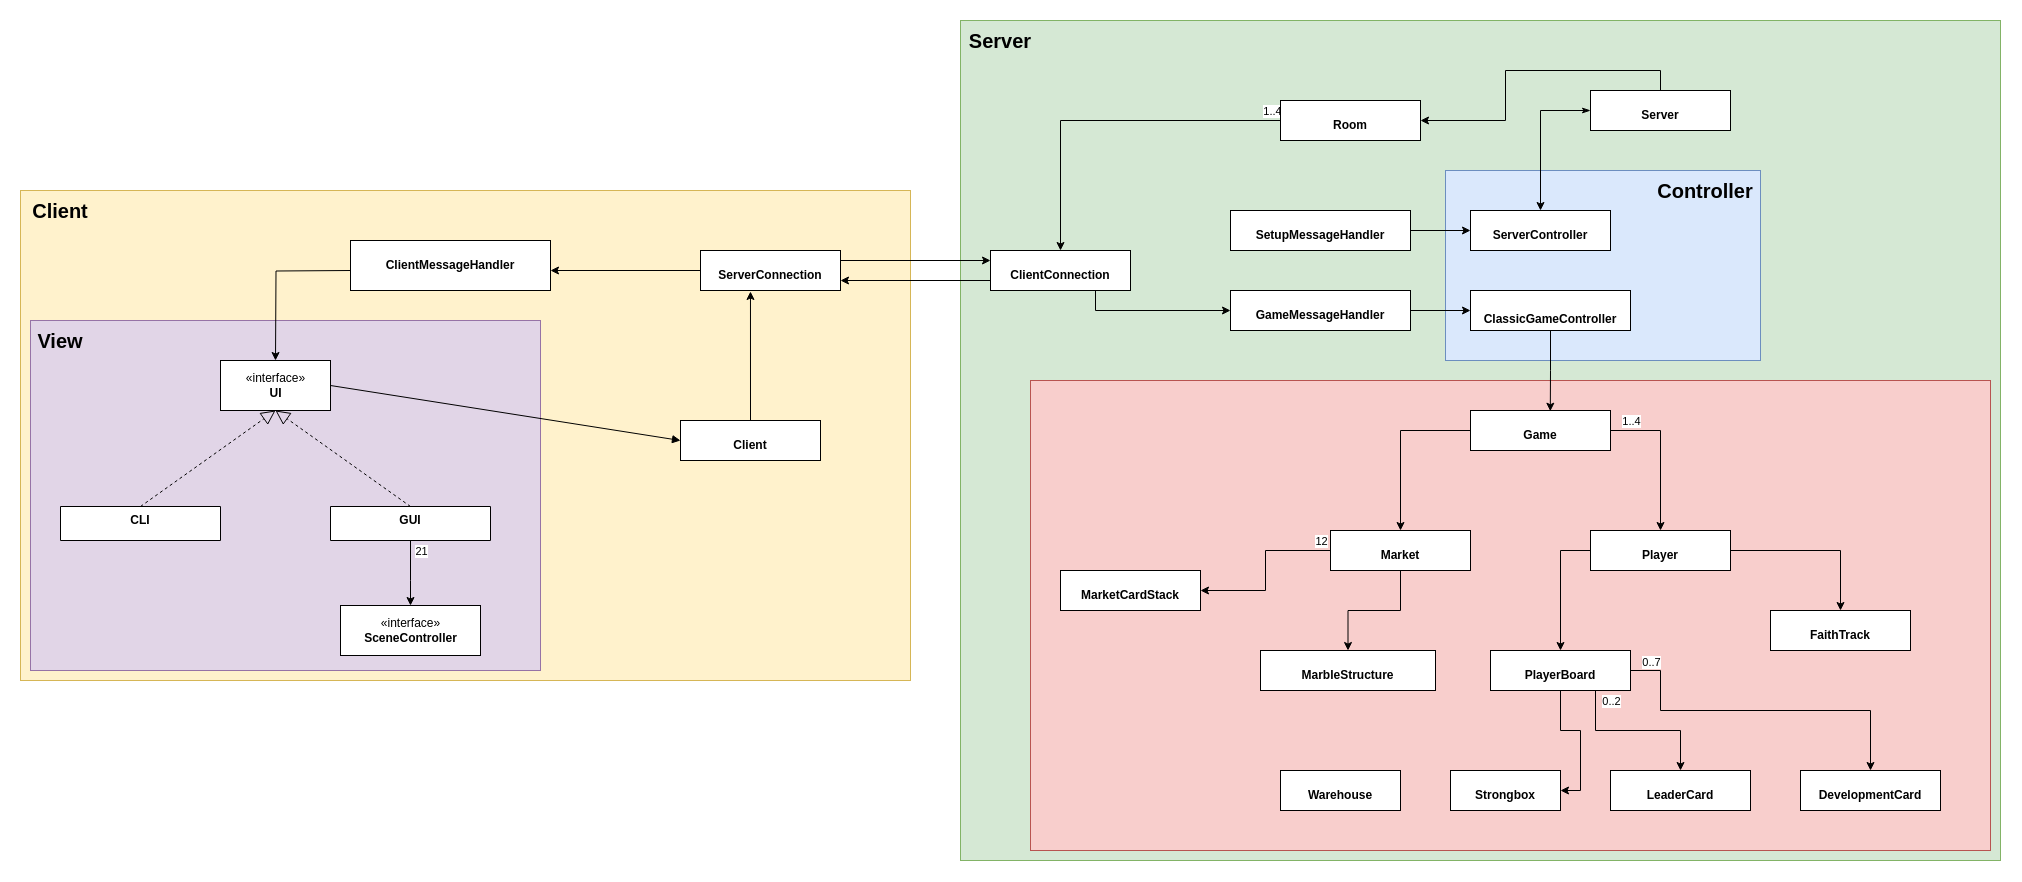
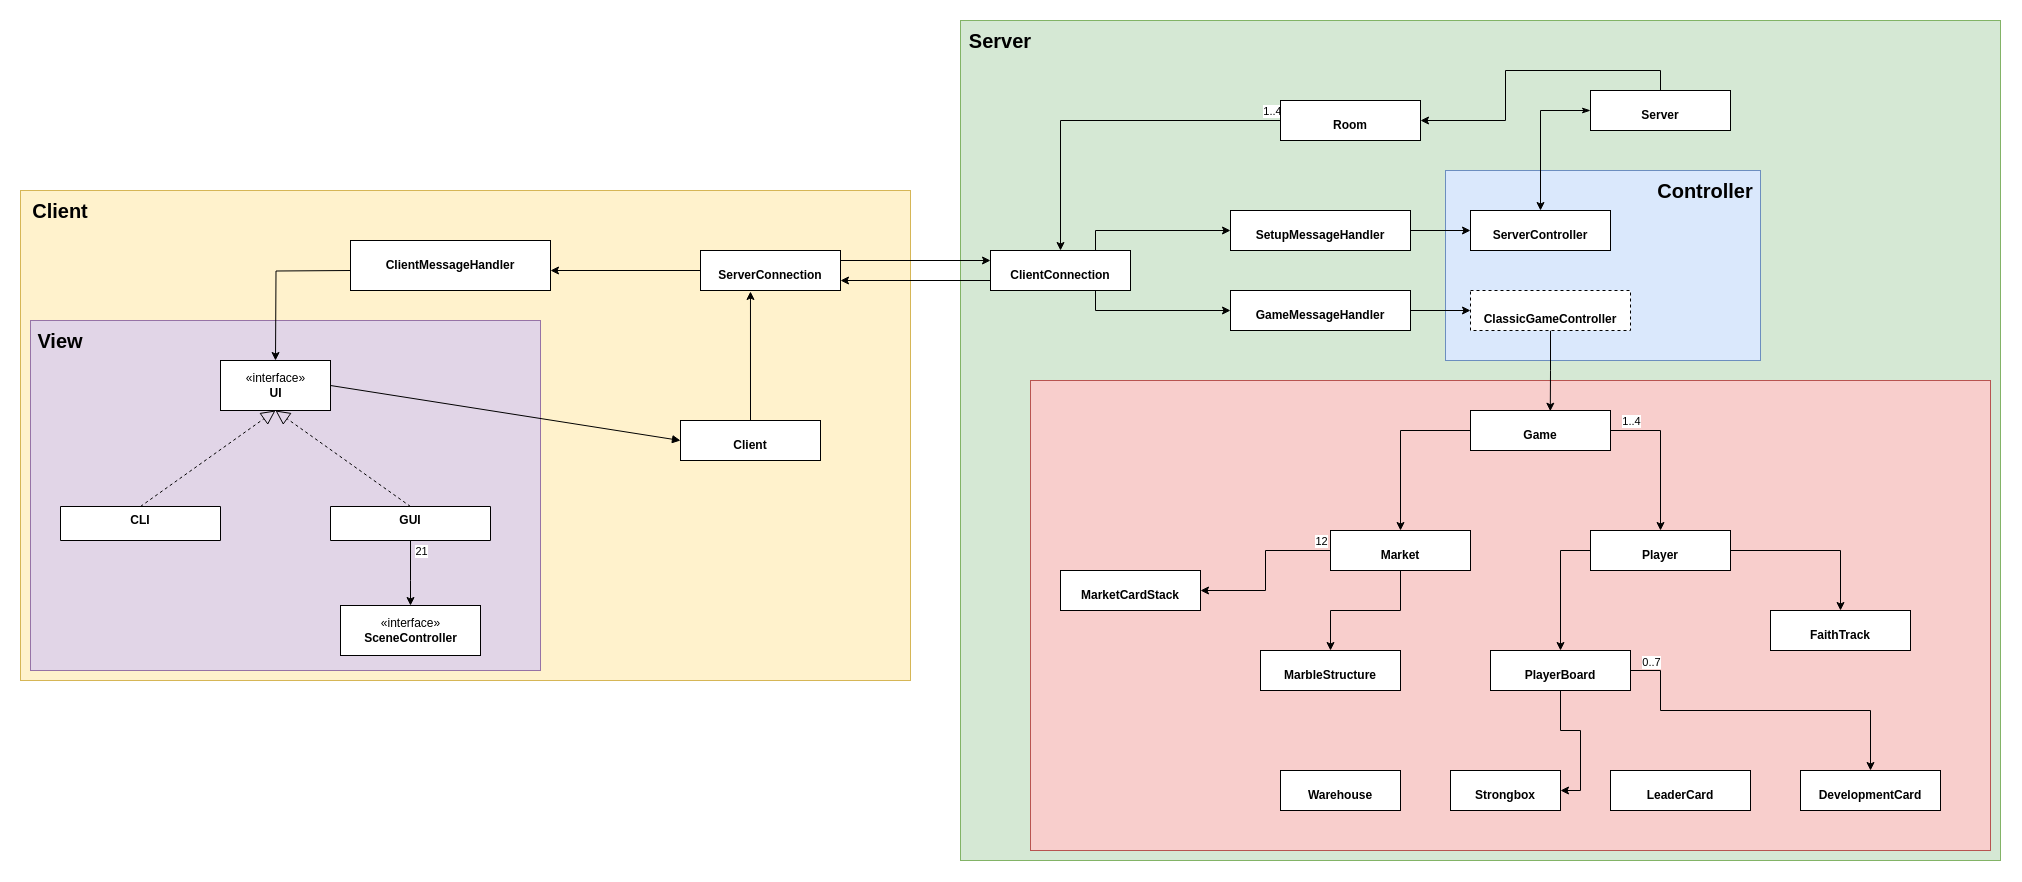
none -> (1150, 231)
(1551, 311) -> (1551, 311)
(1348, 671) -> (1331, 671)
(1635, 731) -> none
